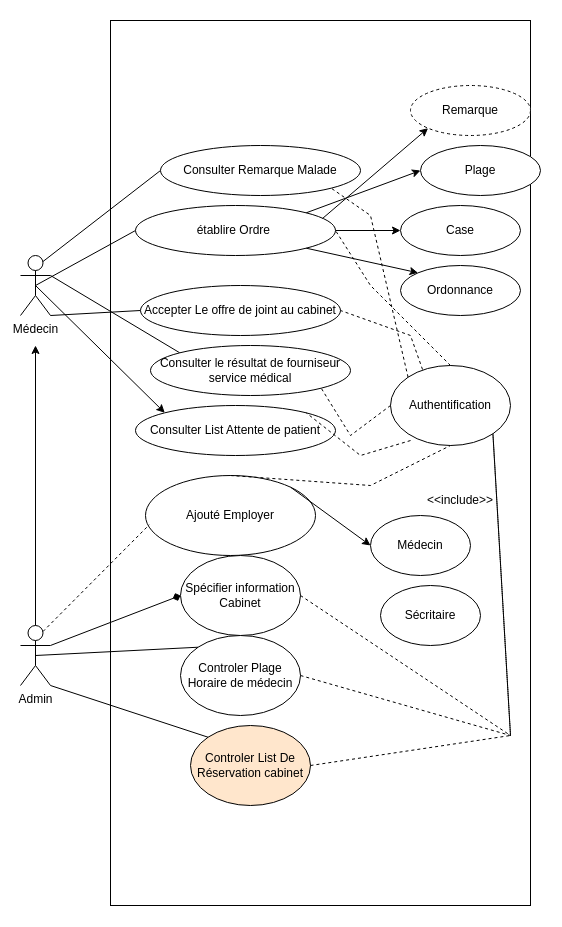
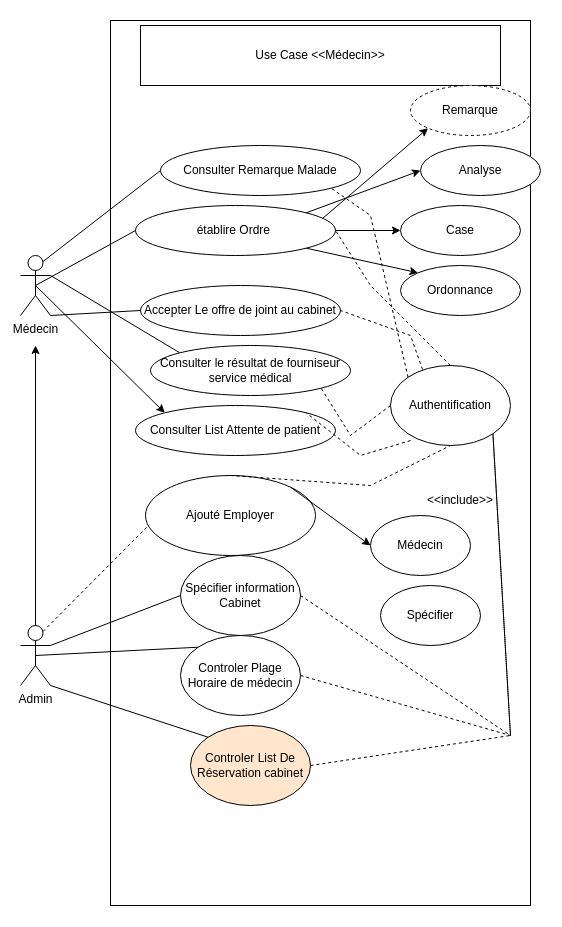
none -> (321, 56)
(481, 171) -> (481, 171)
(172, 599) -> (176, 597)
(431, 616) -> (431, 616)
